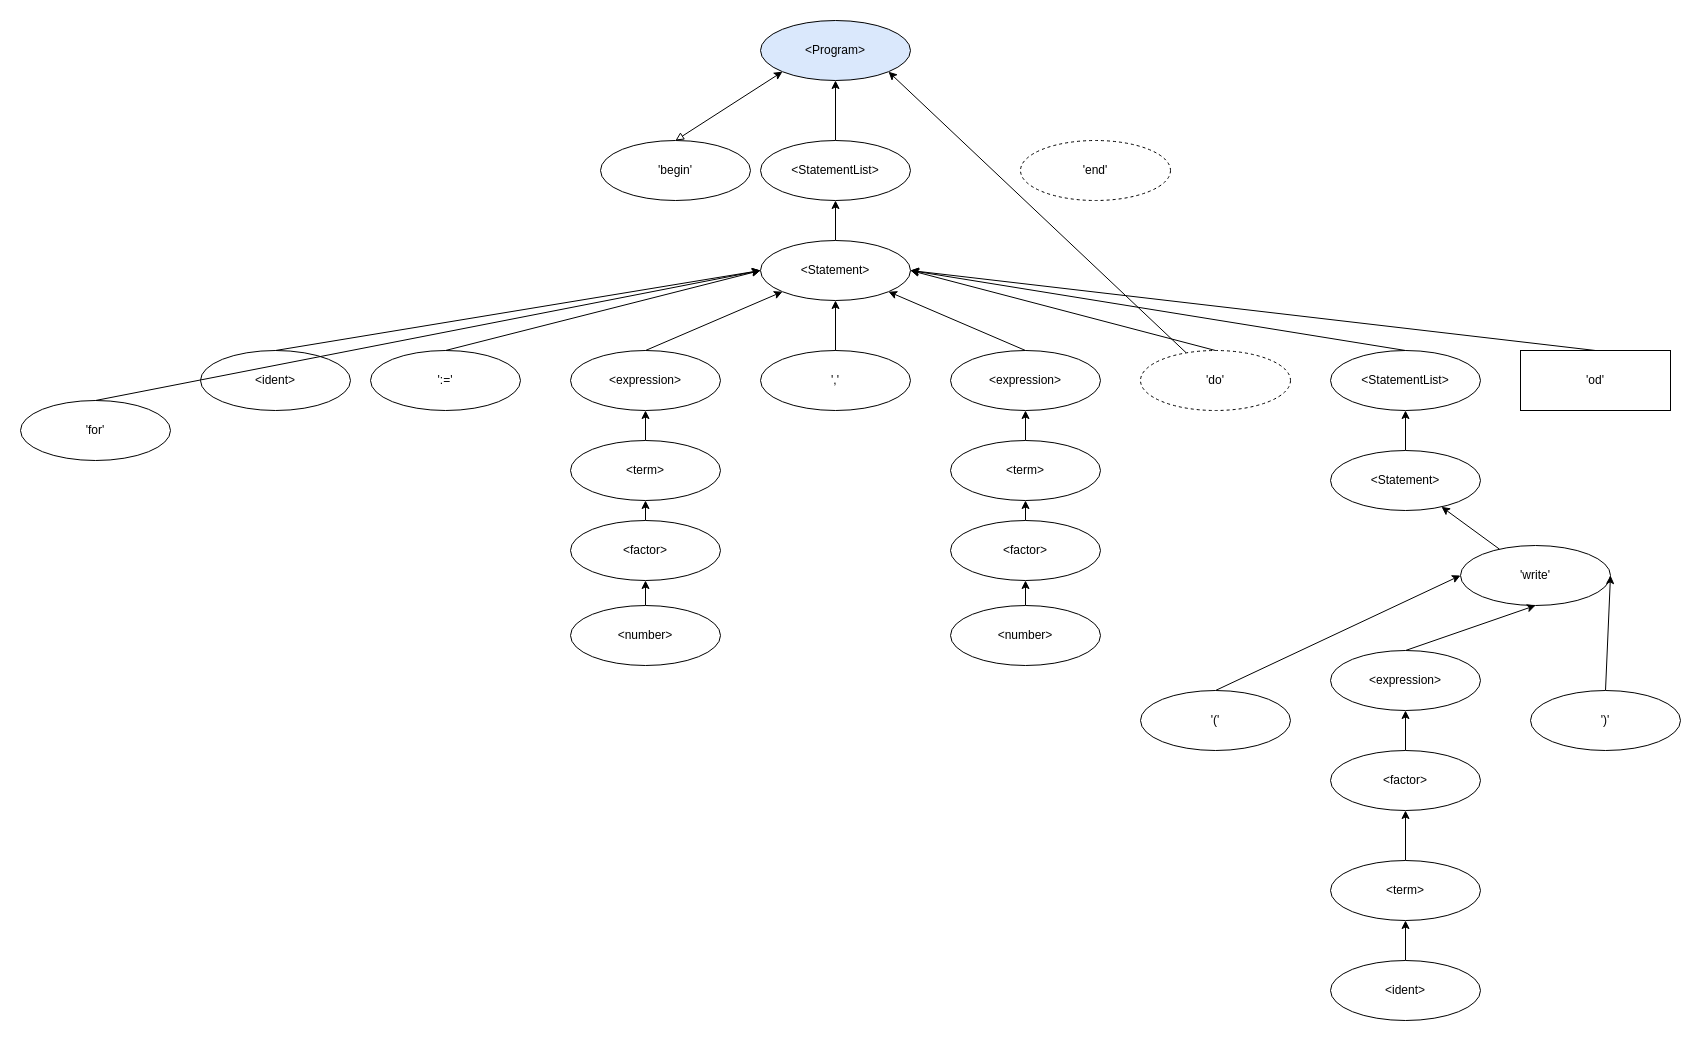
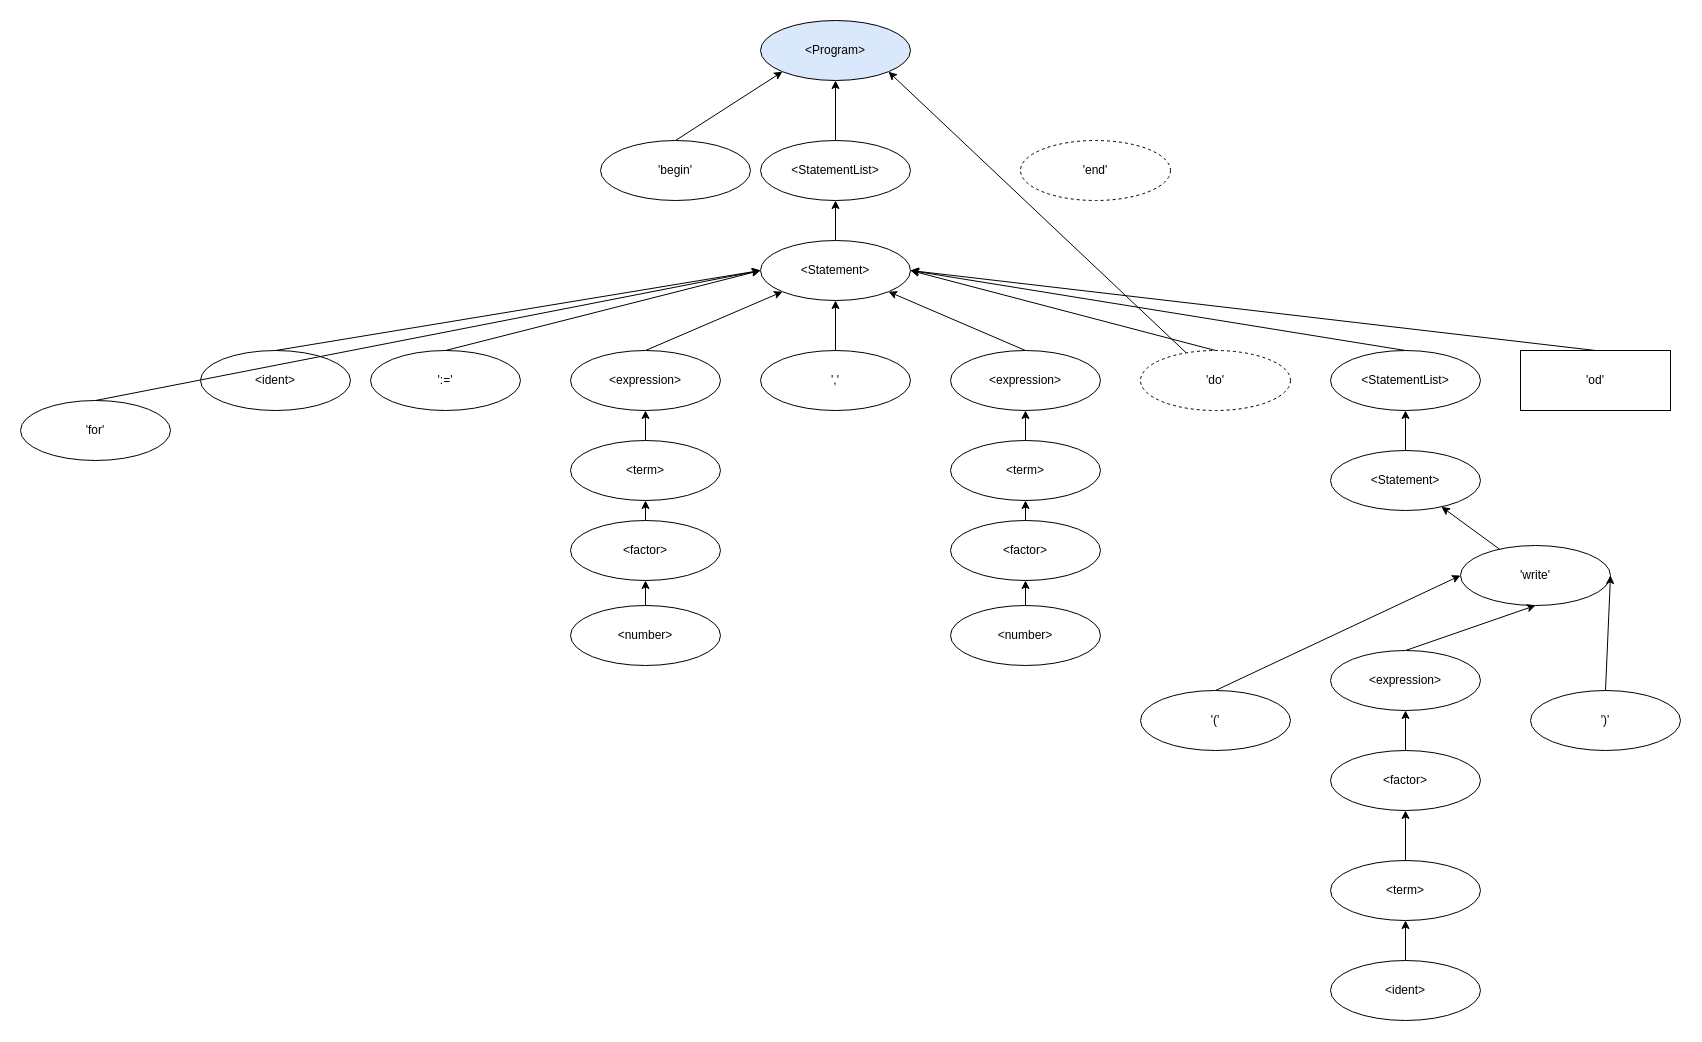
(683, 136) -> (681, 137)
